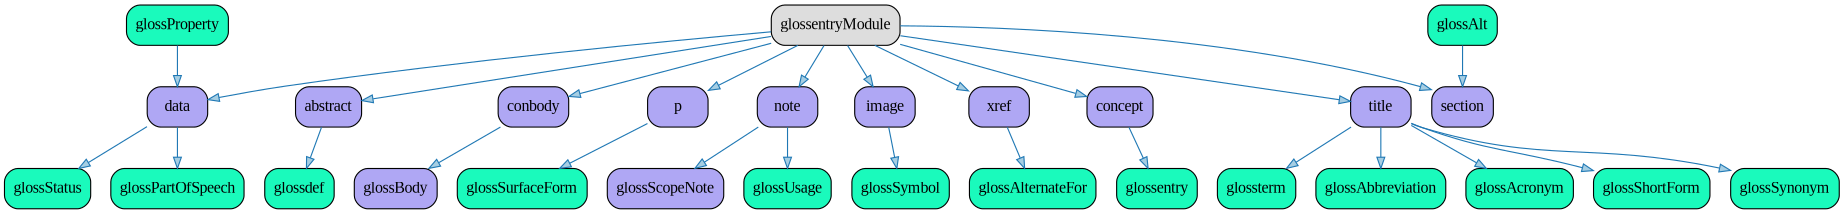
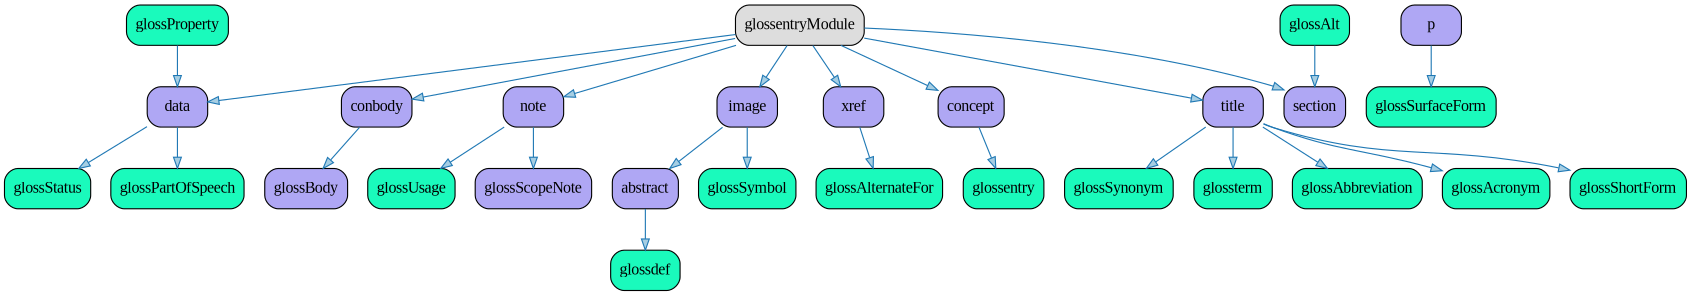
(758, 65) -> none
(572, 68) -> (701, 144)
